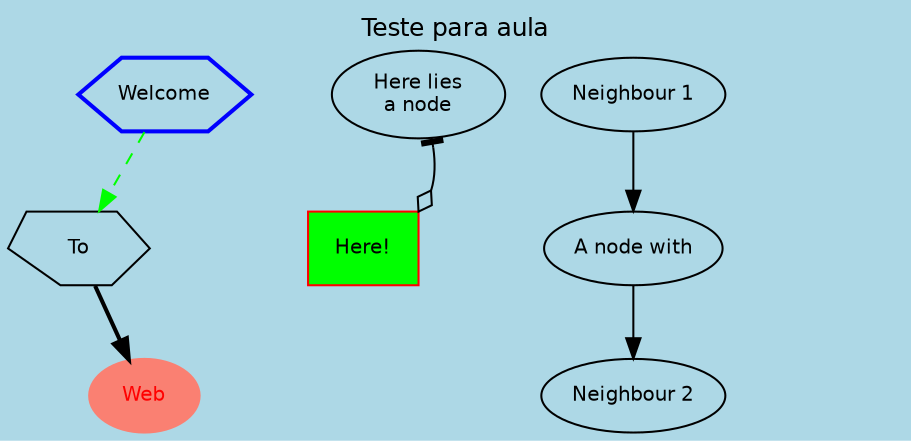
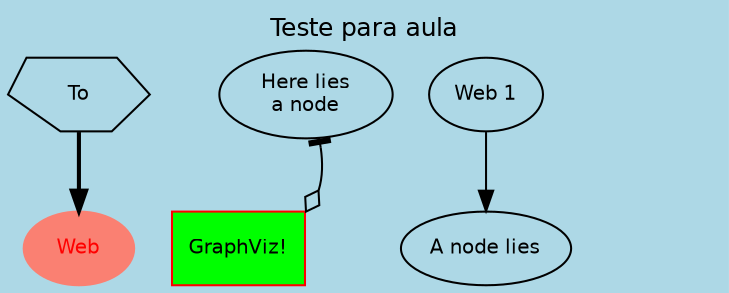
(165, 95) -> none
(633, 95) -> (486, 95)
(363, 248) -> (239, 248)
(633, 248) -> (486, 248)
(633, 396) -> none
